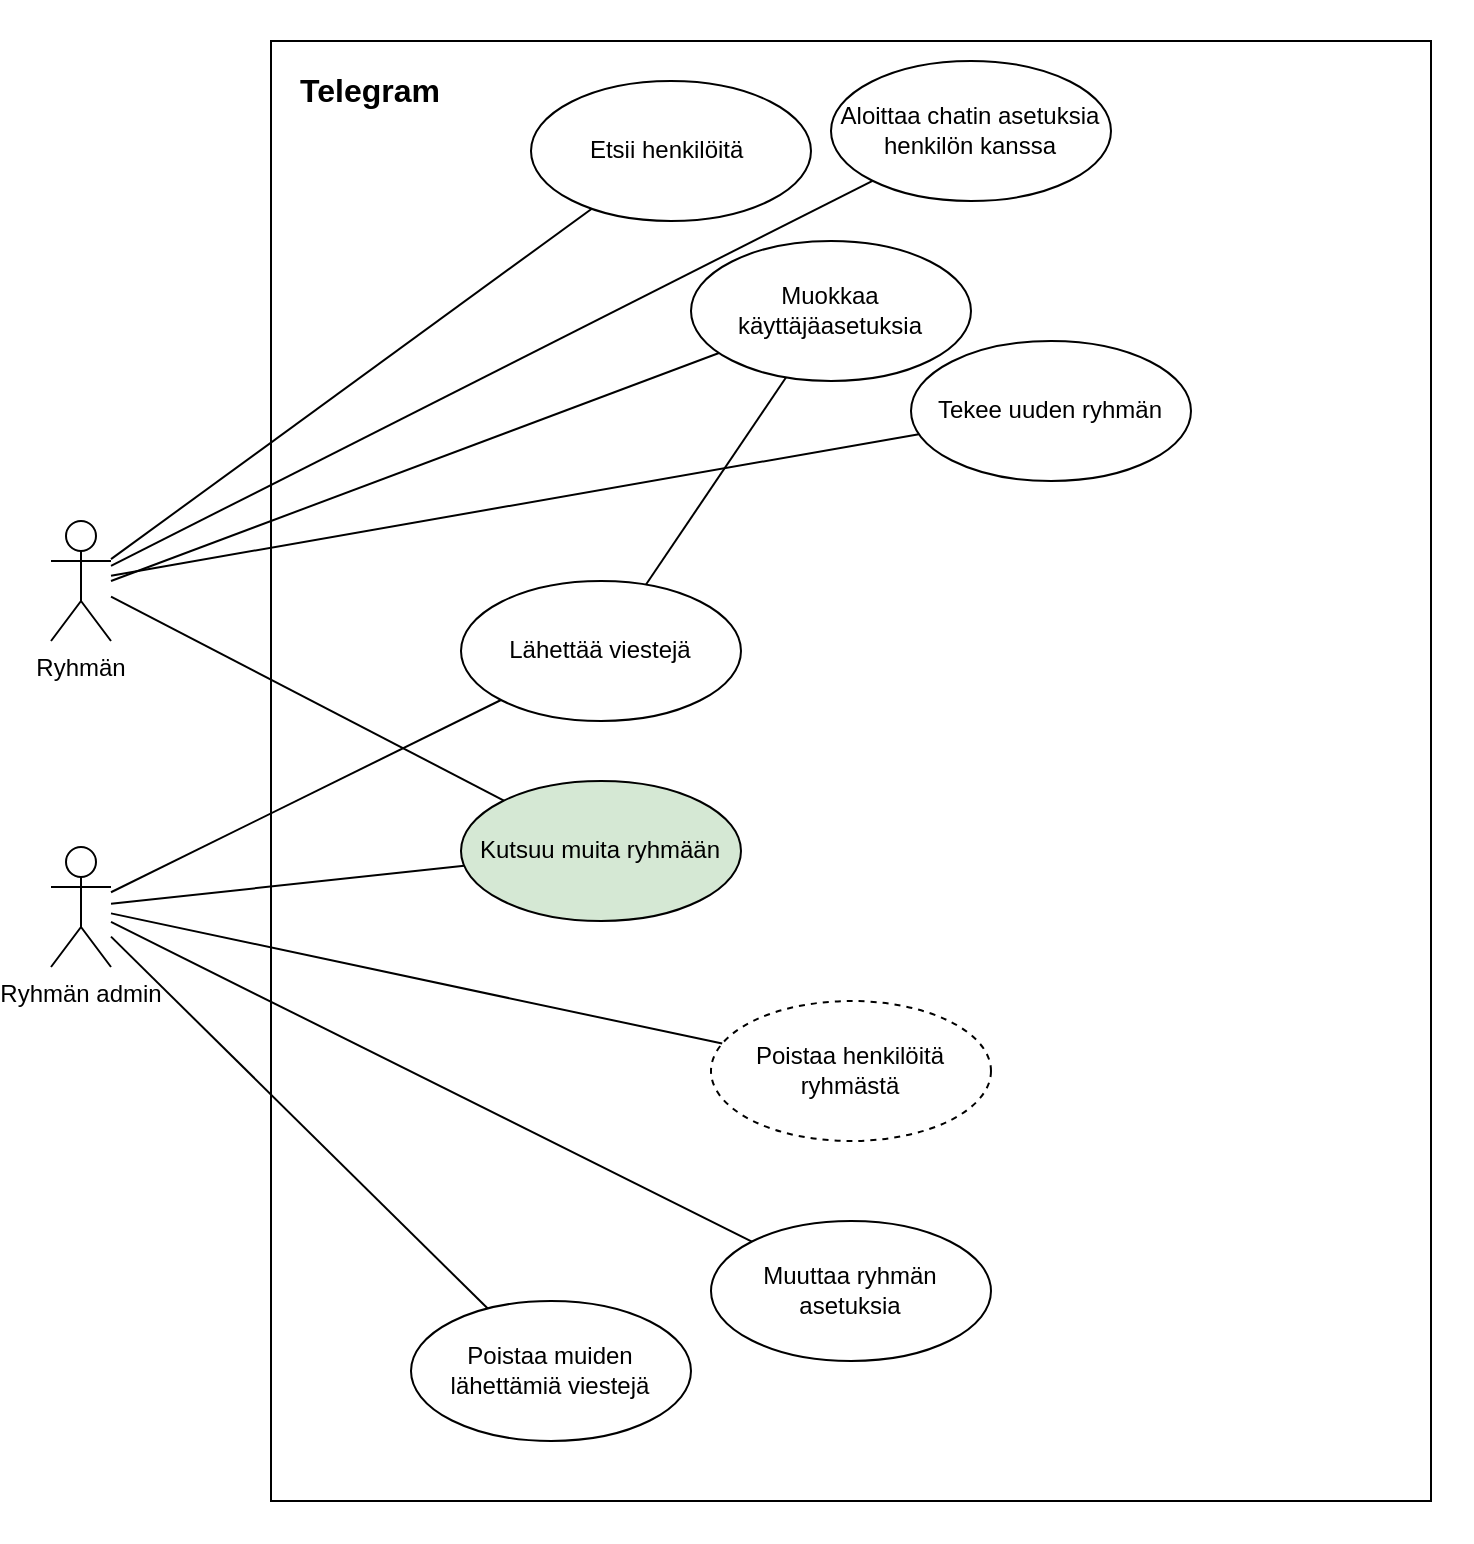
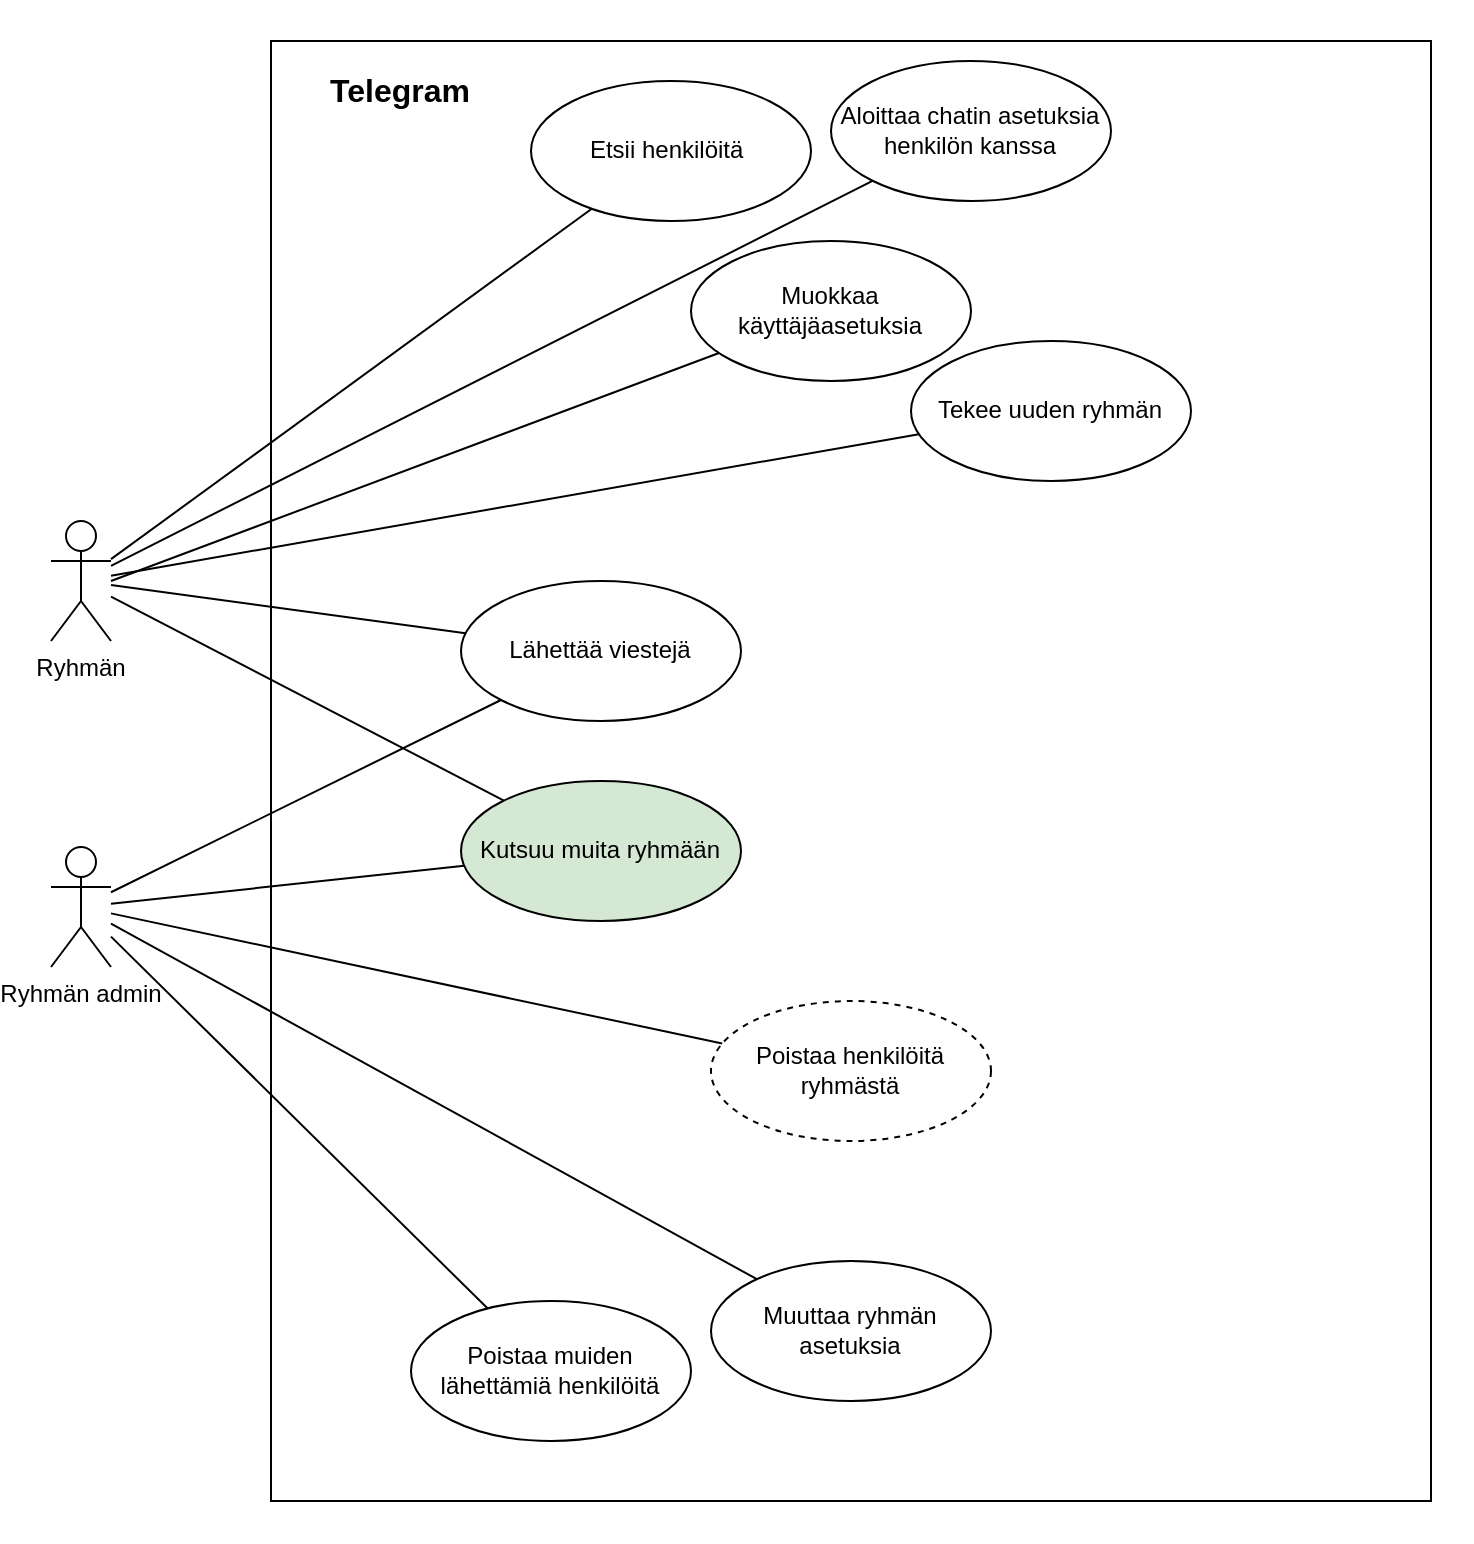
(371, 91) -> (401, 91)
(684, 528) -> (289, 609)
(851, 1291) -> (851, 1331)
(551, 1371) -> (551, 1371)
